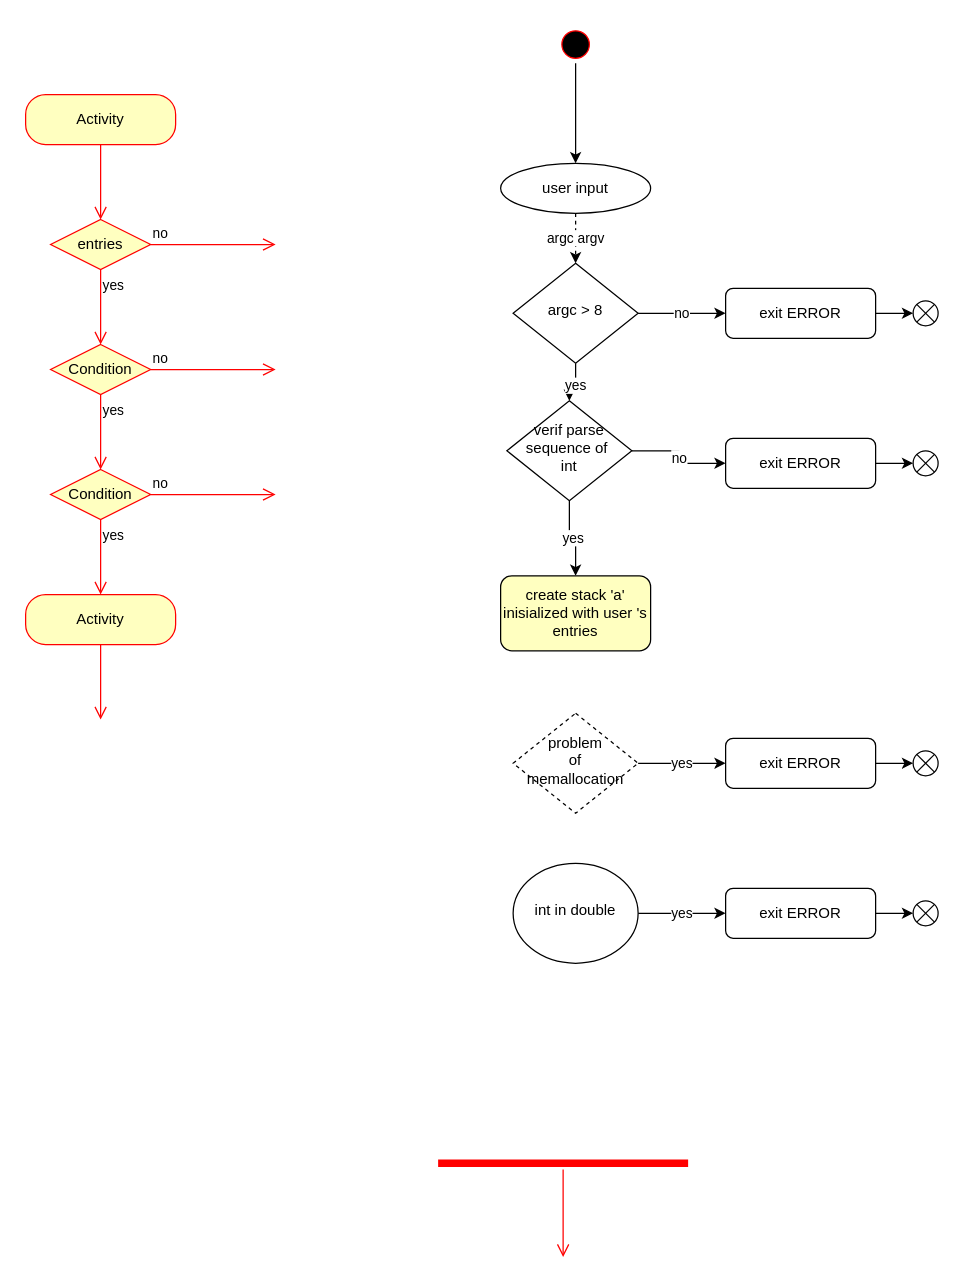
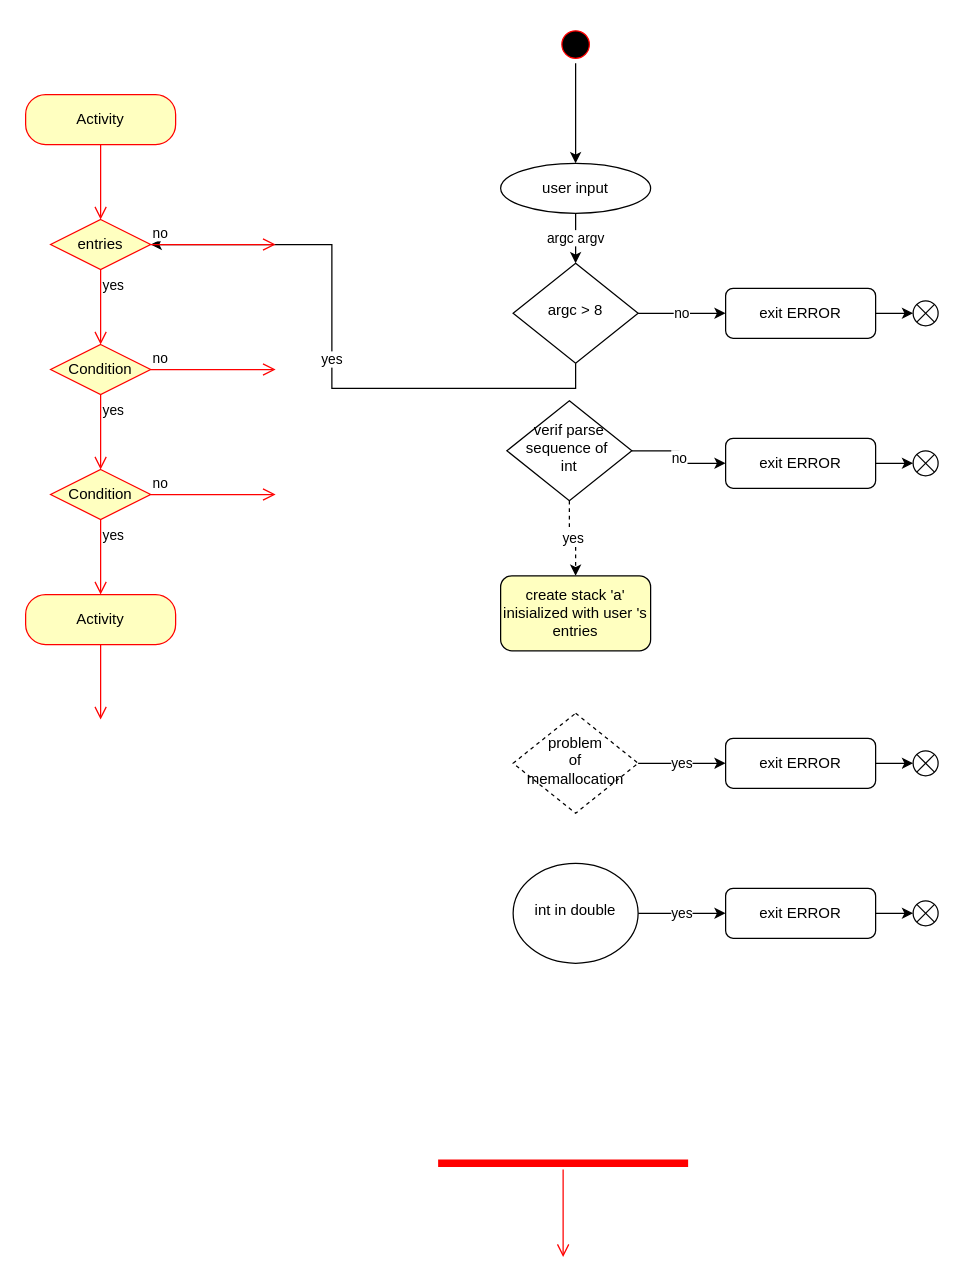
(576, 222) -> (576, 222)
(576, 387) -> (359, 388)
(569, 517) -> (569, 517)
